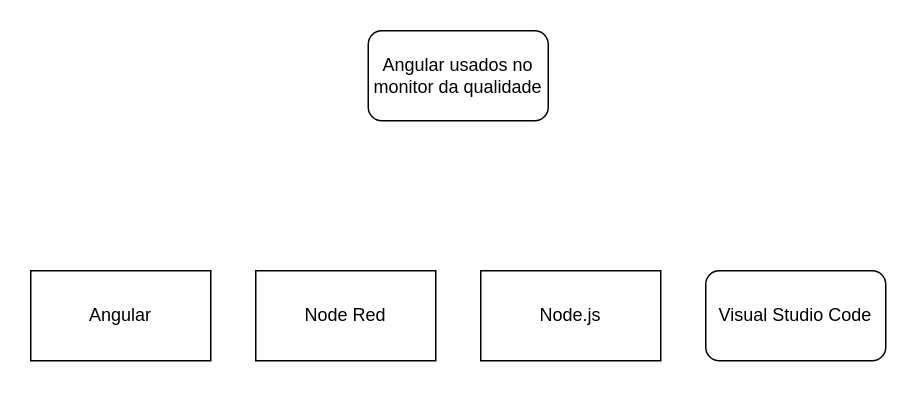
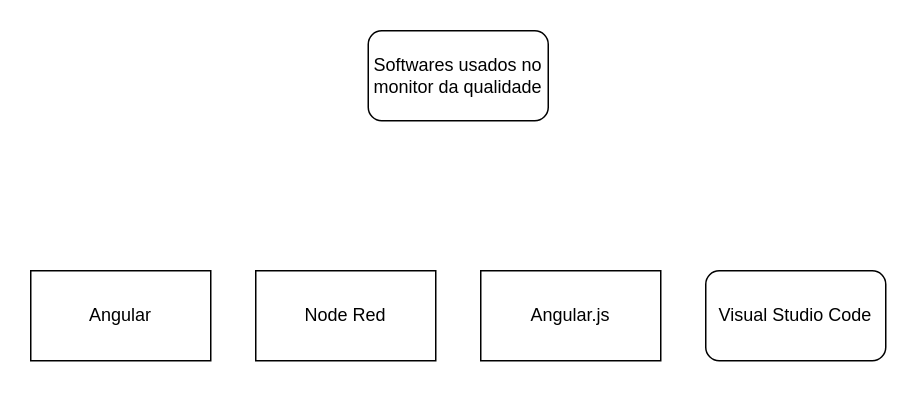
(458, 76) -> (458, 76)
(571, 316) -> (571, 316)
